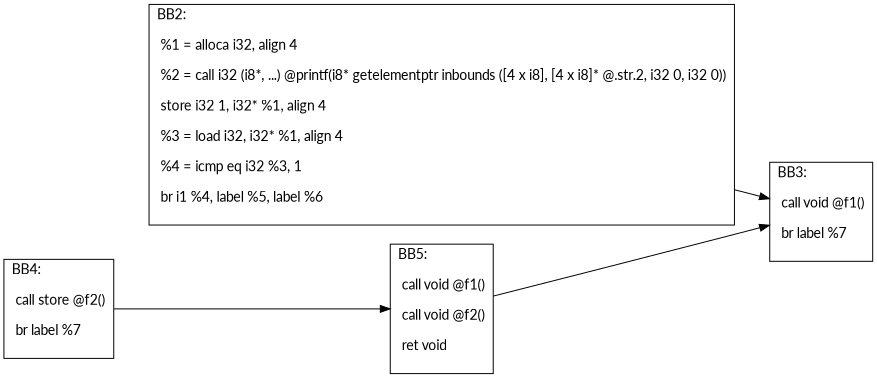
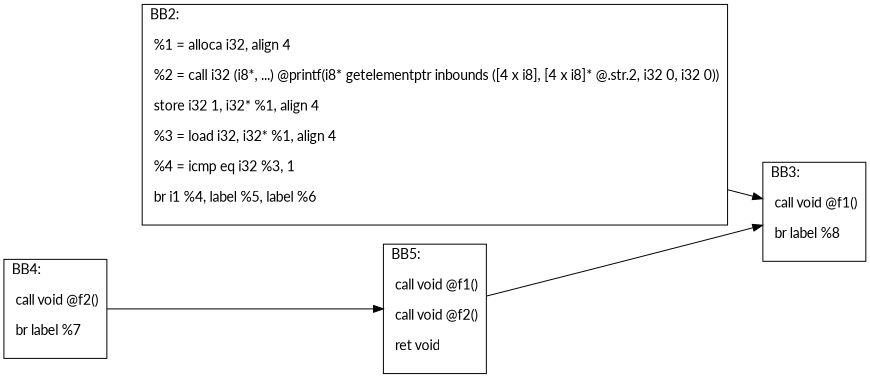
(812, 234) -> (806, 234)
(59, 301) -> (55, 301)
